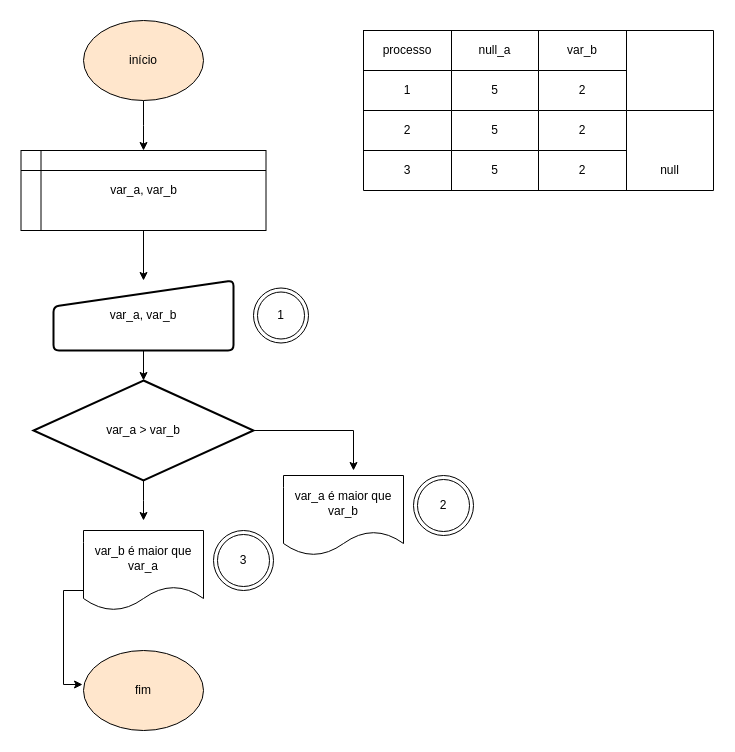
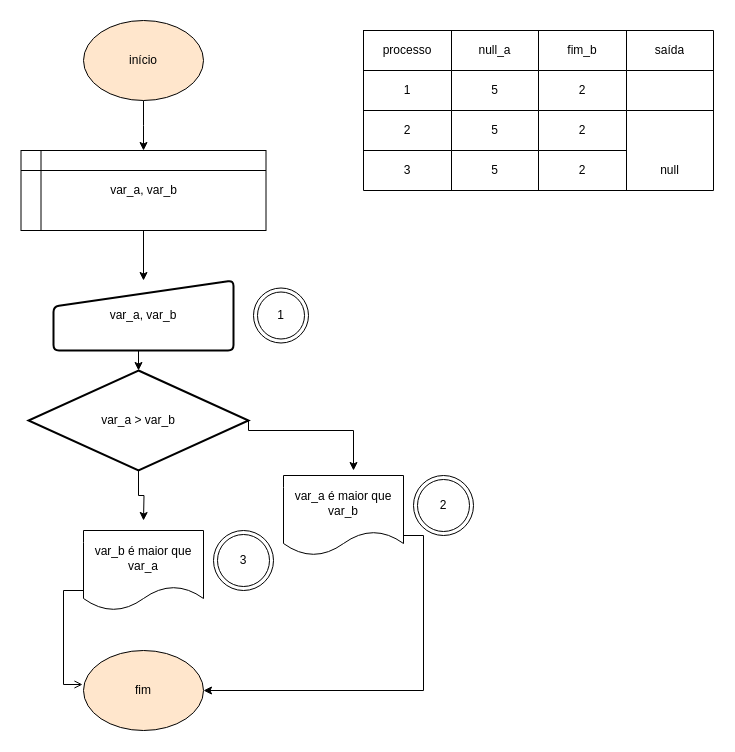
(583, 51) -> (583, 51)
none -> (670, 51)
(144, 431) -> (139, 421)
(74, 685) -> (76, 685)
none -> (404, 691)
